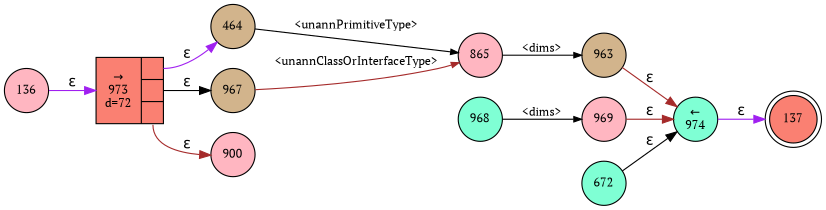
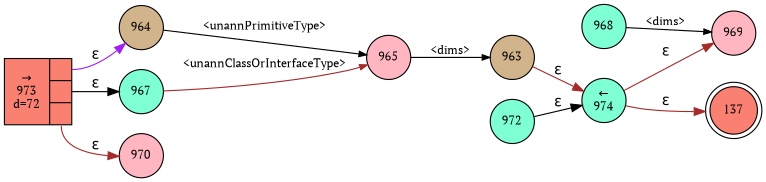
(233, 26) -> (141, 28)
(480, 55) -> (389, 57)
(26, 91) -> none
(233, 91) -> (141, 92)
(644, 119) -> (664, 69)
(736, 119) -> (660, 111)
(233, 155) -> (141, 156)
(604, 183) -> (512, 121)
